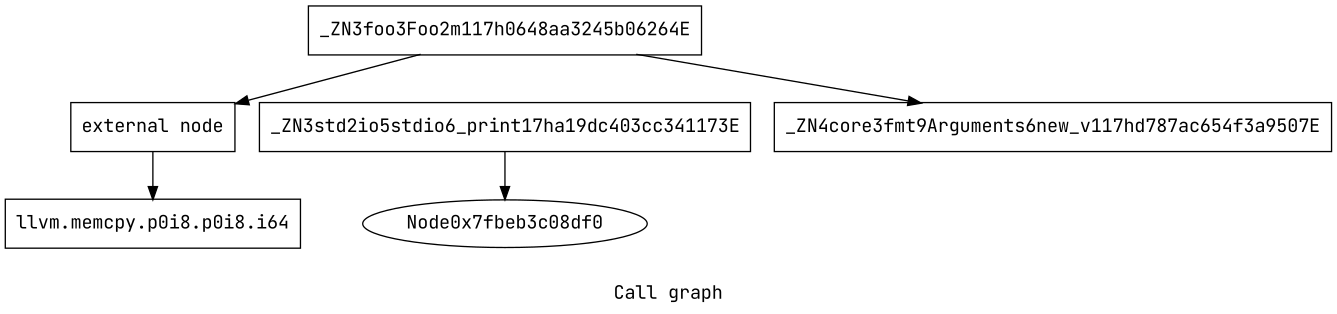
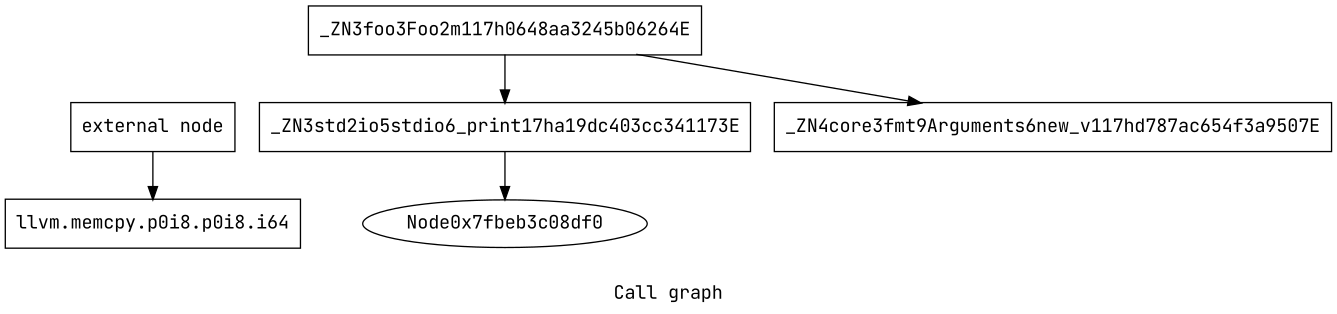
(334, 77) -> (505, 72)
